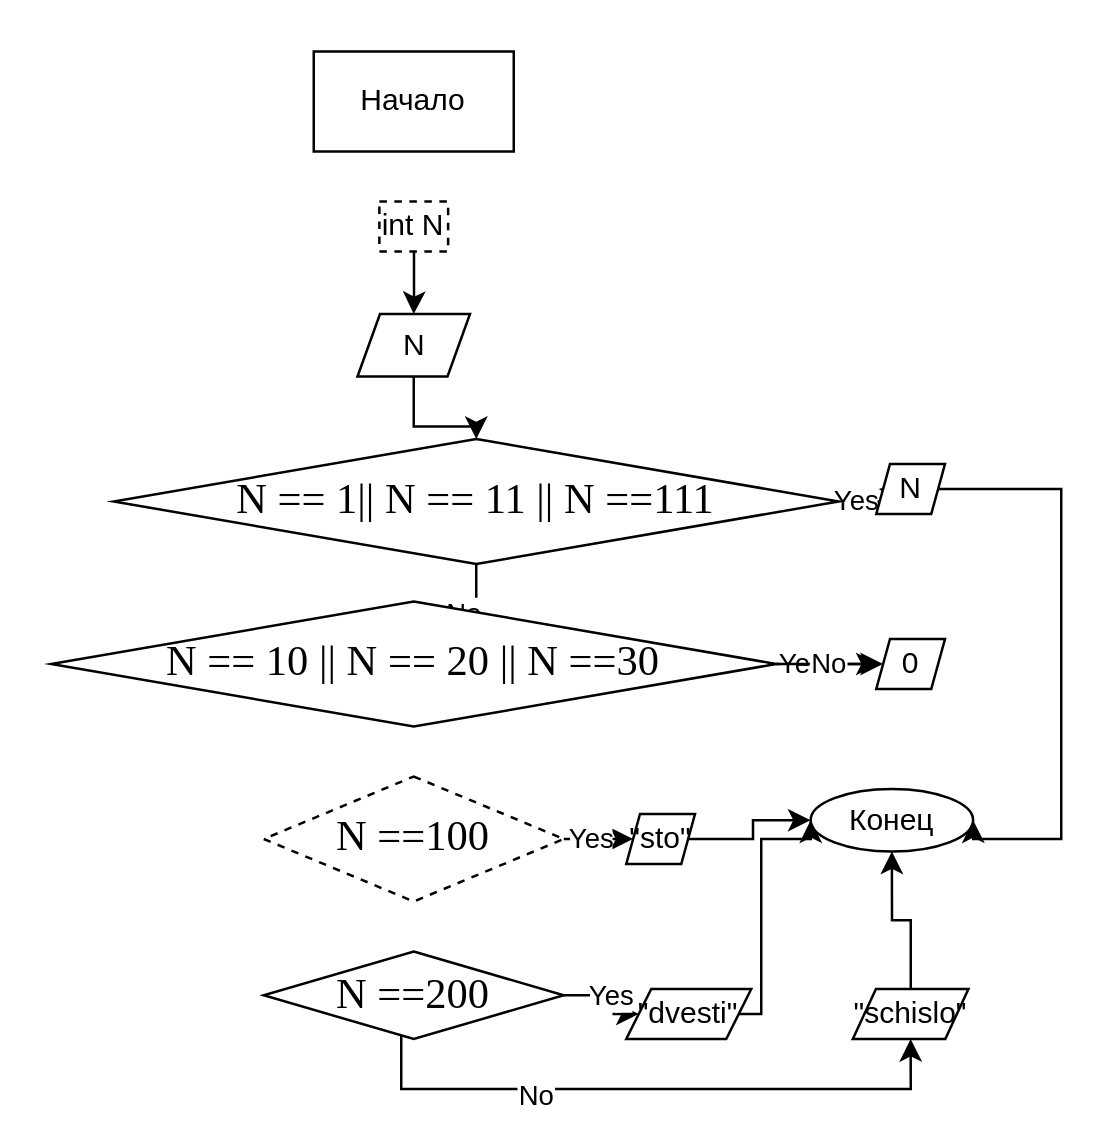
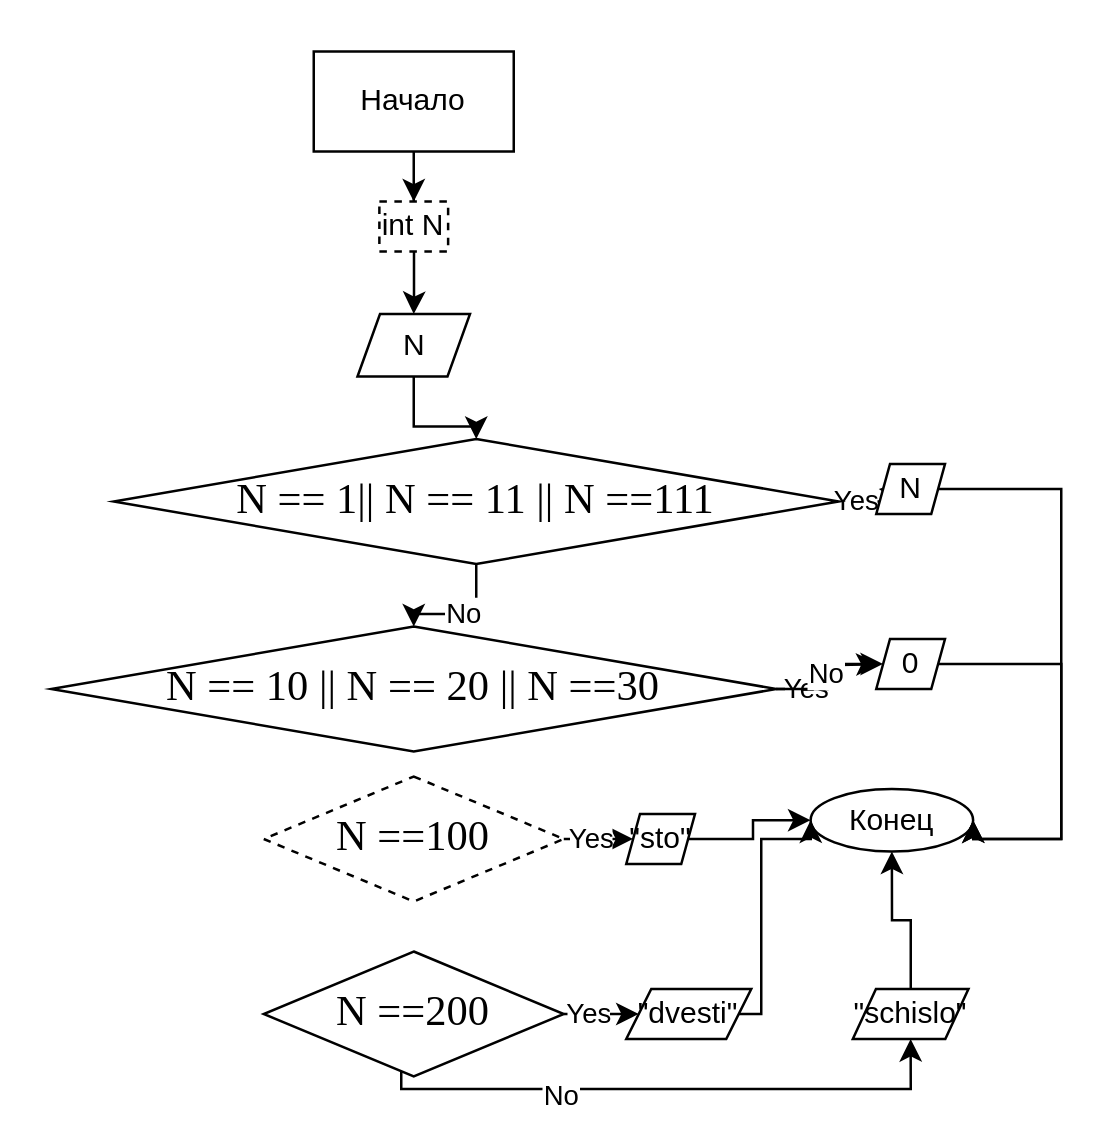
none -> (414, 184)
(414, 664) -> (414, 689)
none -> (997, 664)
(414, 995) -> (414, 1014)
